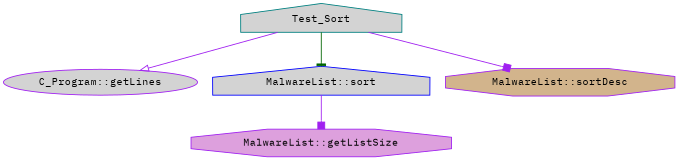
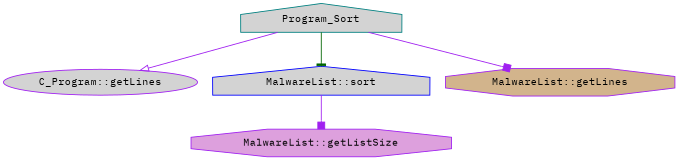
(321, 19) -> (321, 19)
(560, 82) -> (560, 82)
